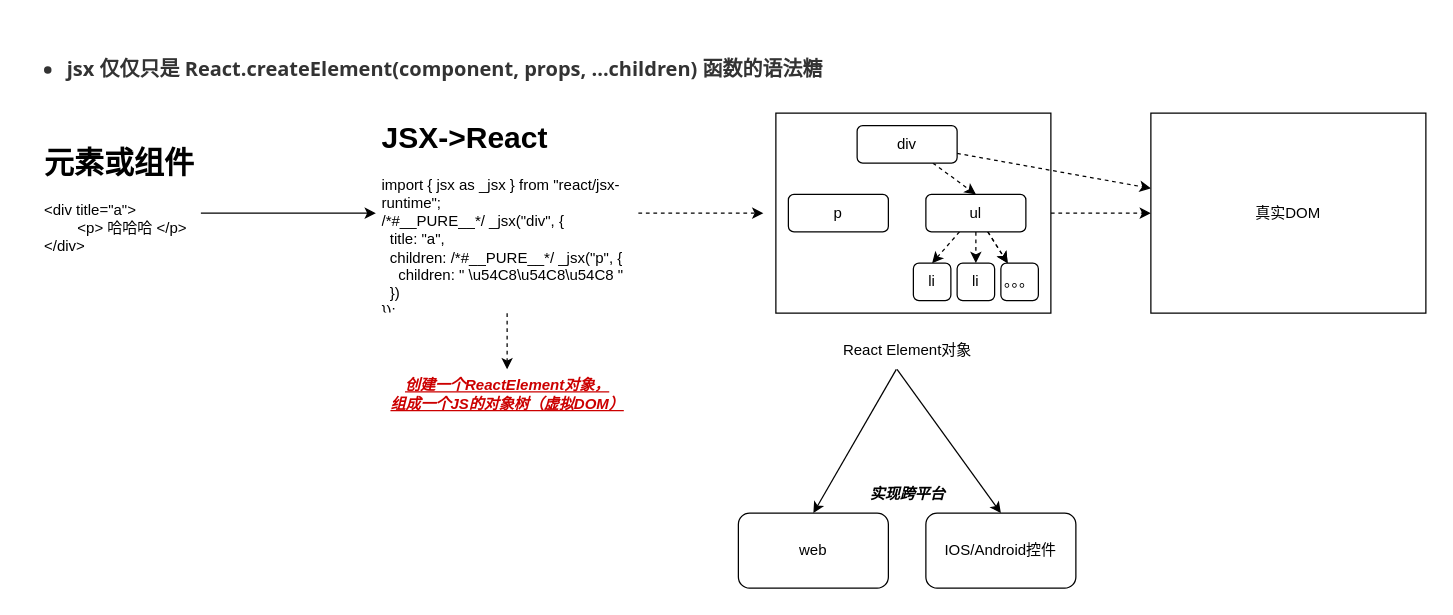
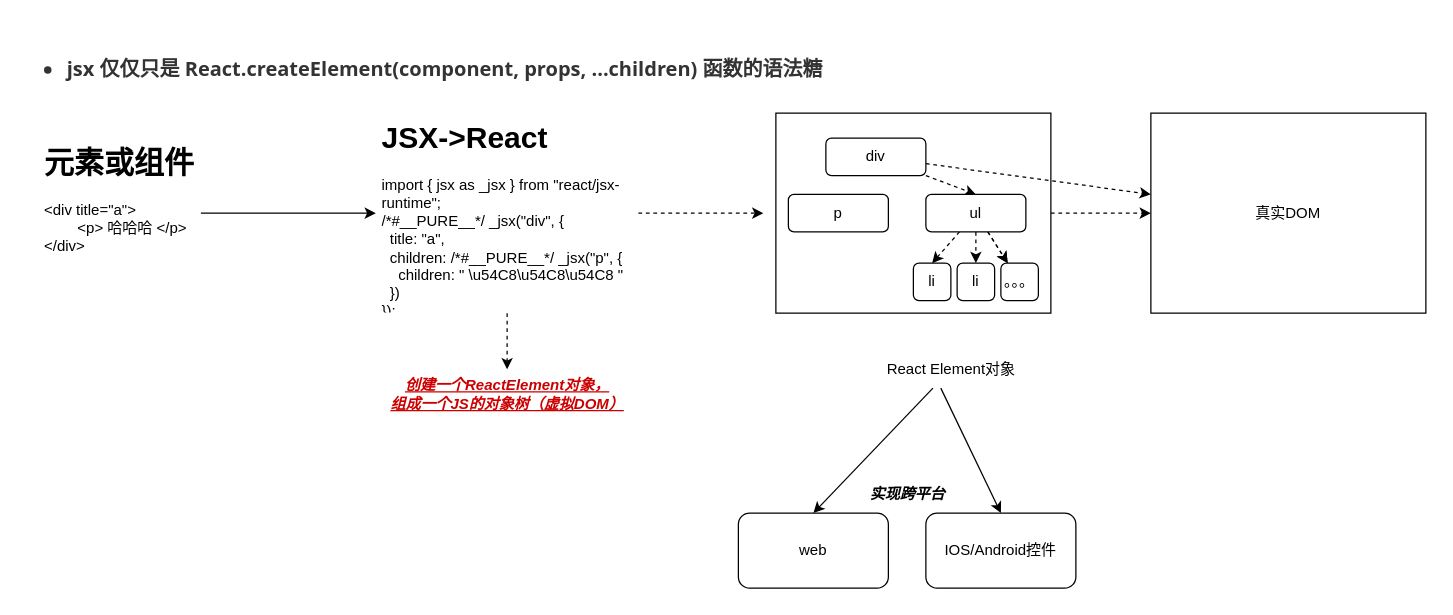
(907, 144) -> (876, 157)
(907, 351) -> (951, 369)
